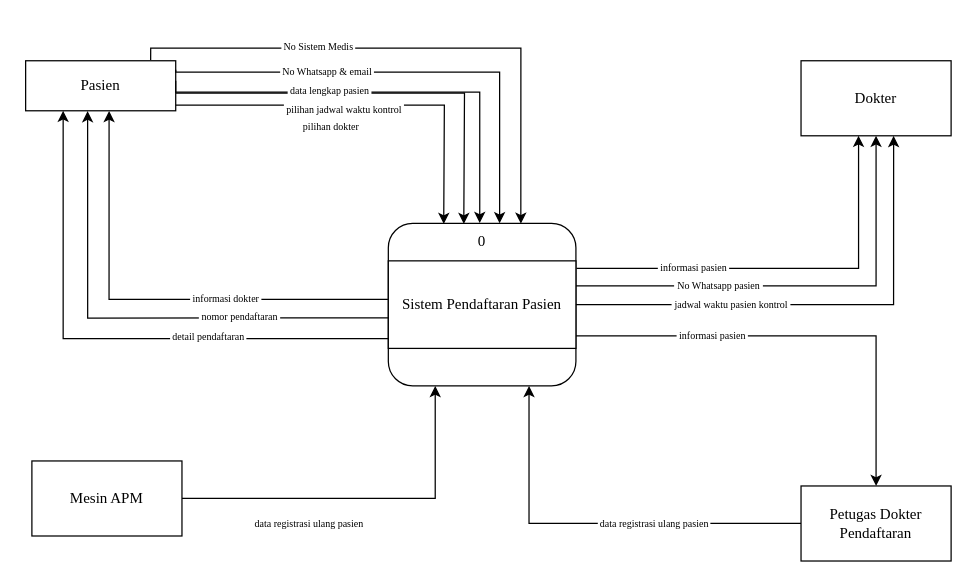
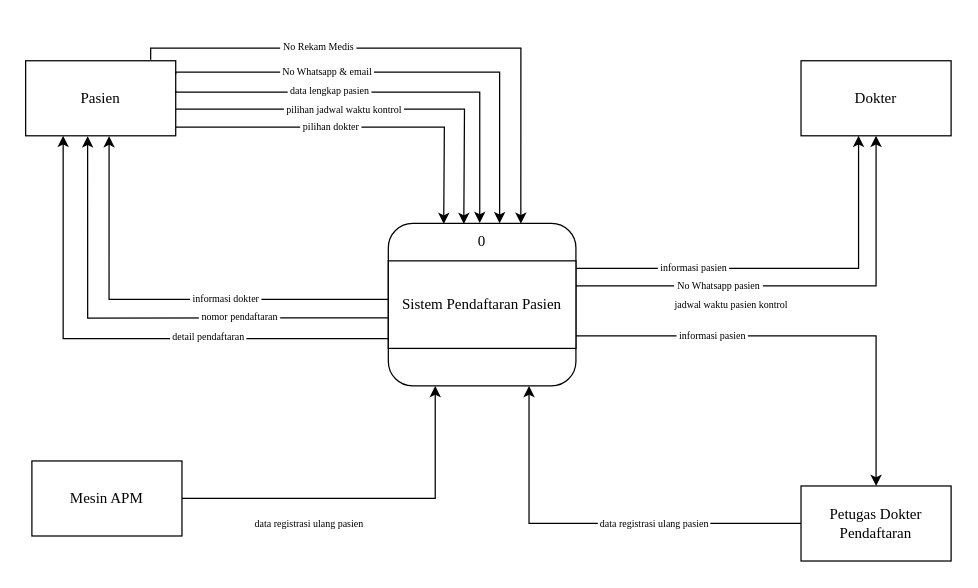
(319, 47) -> (319, 47)
(101, 86) -> (101, 98)
(893, 277) -> none
